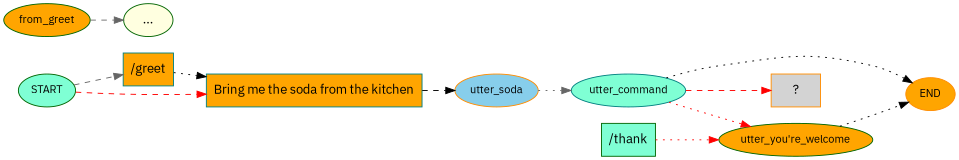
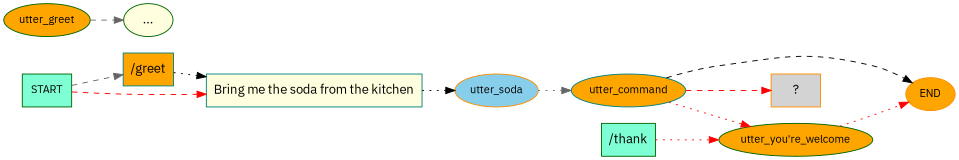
(47, 20) -> (47, 20)
(786, 57) -> (786, 57)
(47, 90) -> (47, 90)
(314, 90) -> (314, 90)
(434, 90) -> (434, 90)
(628, 90) -> (628, 90)
(870, 116) -> (870, 116)
